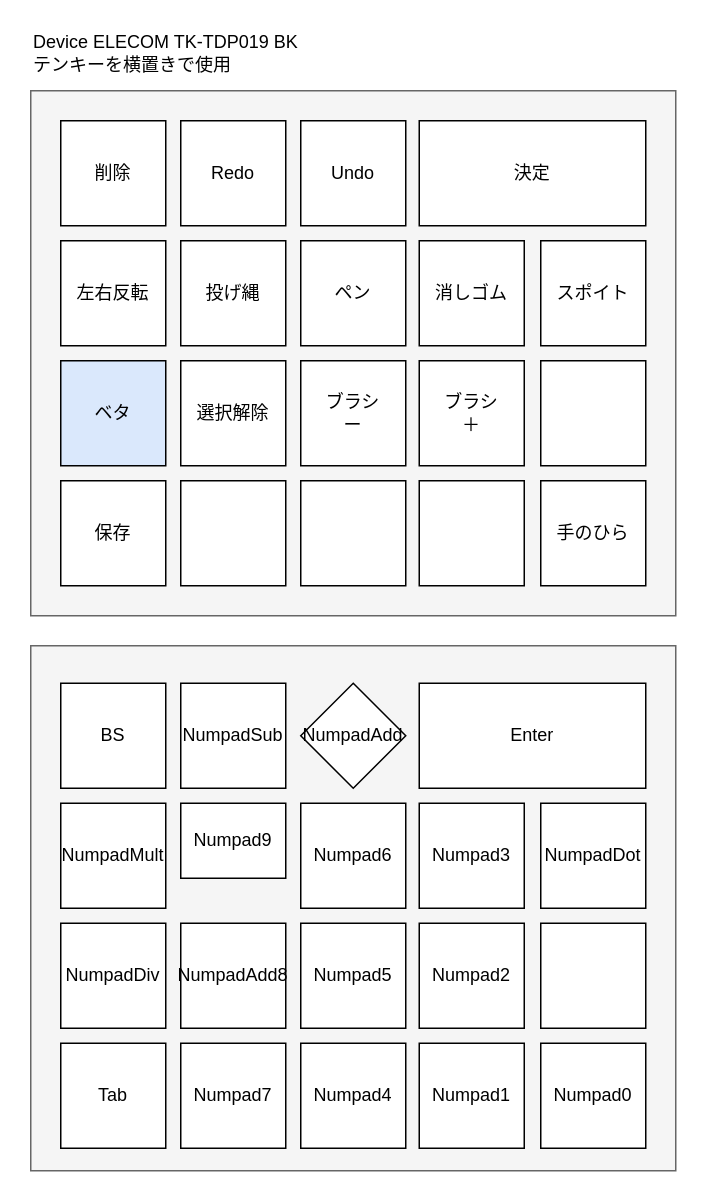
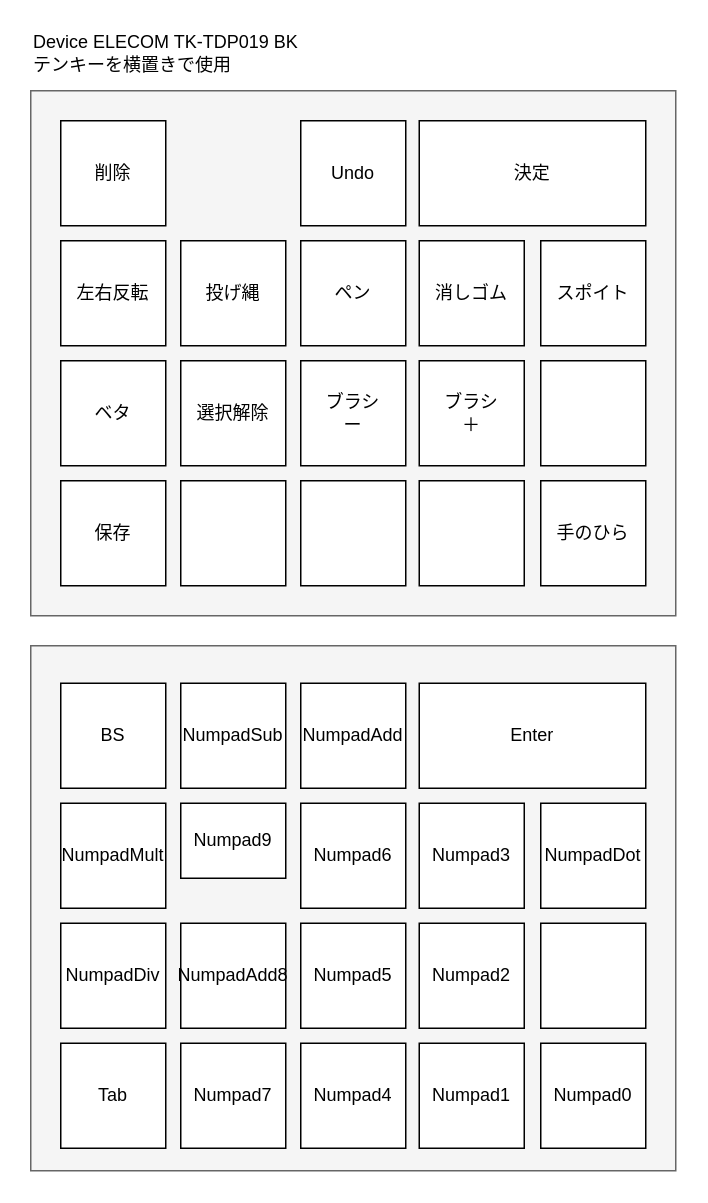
(233, 173) -> none
(113, 413) -> (113, 413)
(353, 736) -> (353, 736)
